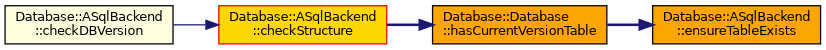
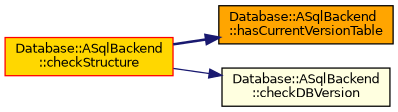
(189, 25) -> (191, 71)
(520, 25) -> (306, 25)
(737, 25) -> none
